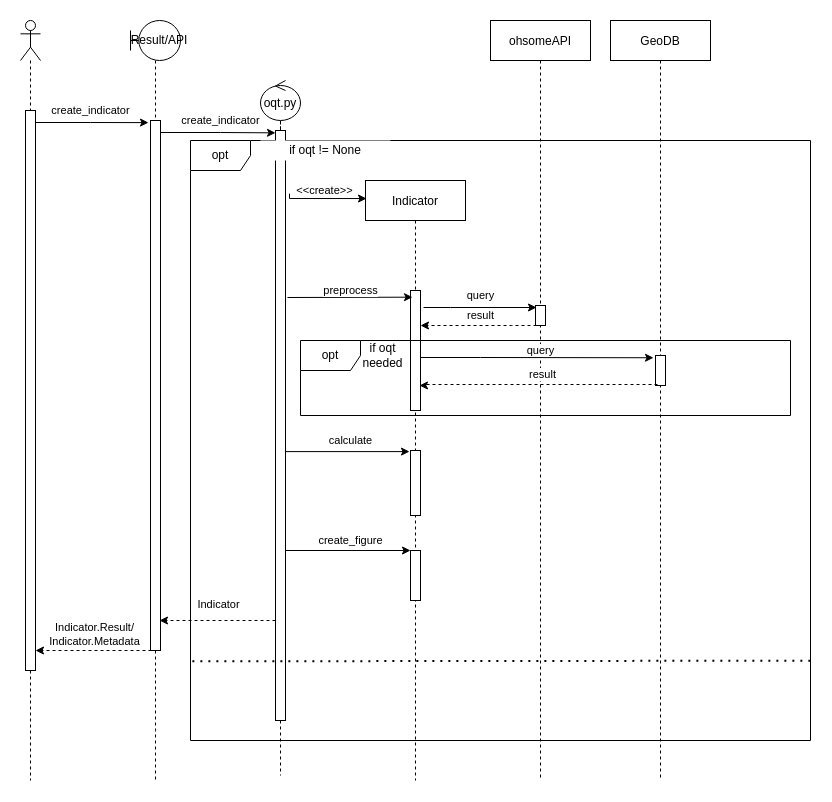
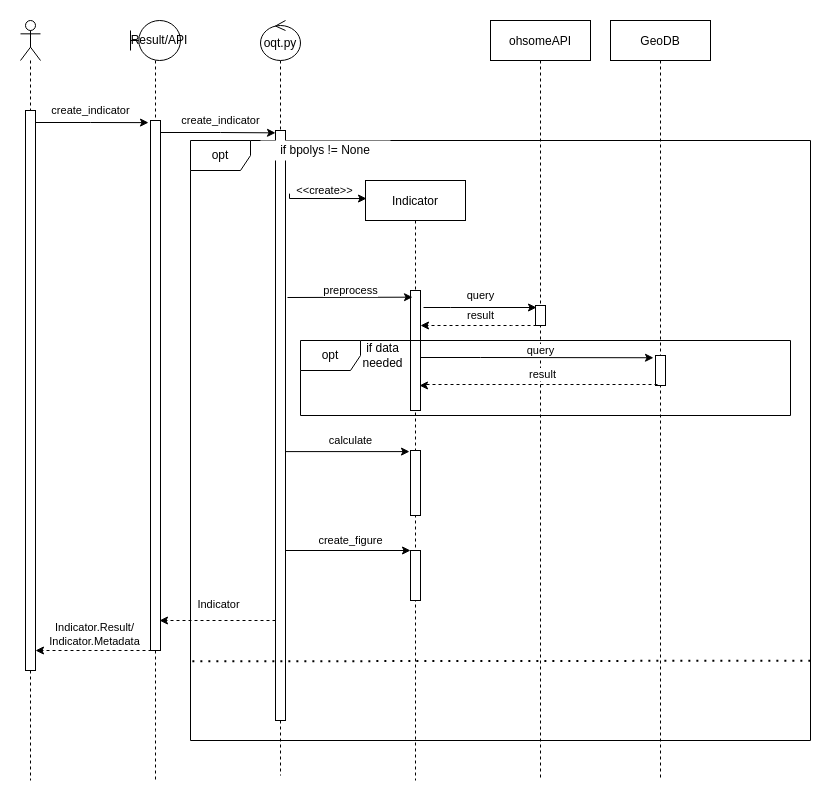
(281, 101) -> (281, 41)
(326, 151) -> (326, 151)
(383, 356) -> (383, 356)
